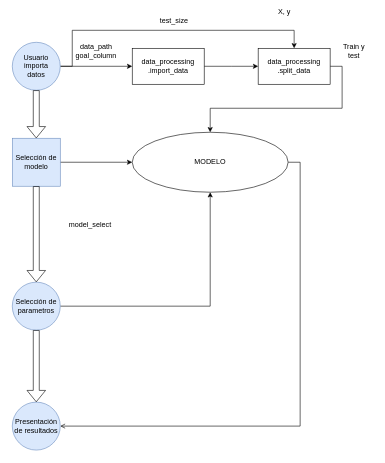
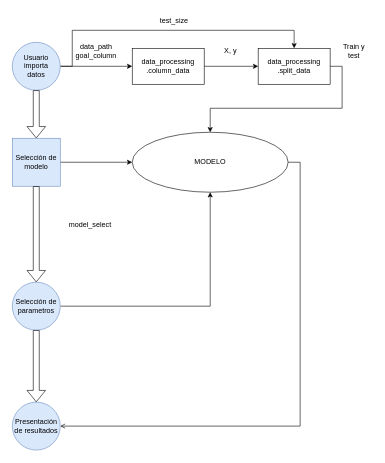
(285, 12) -> (231, 51)
(168, 66) -> (168, 66)
